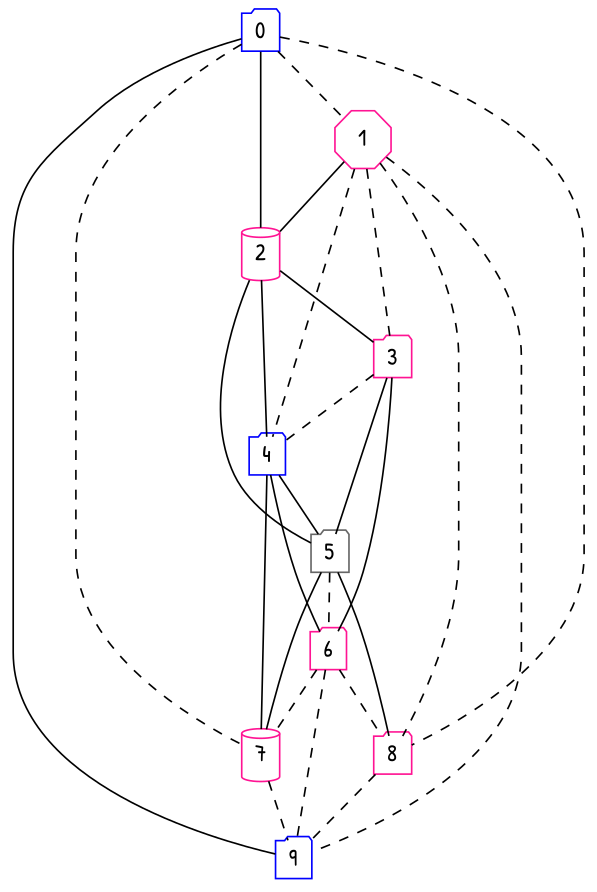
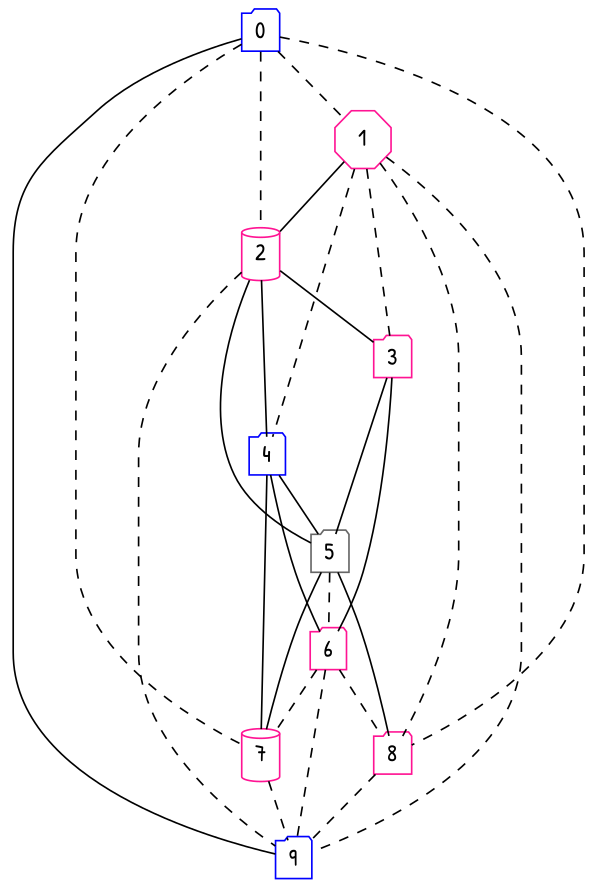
(261, 140) -> (261, 140)
(330, 408) -> none
none -> (139, 569)
